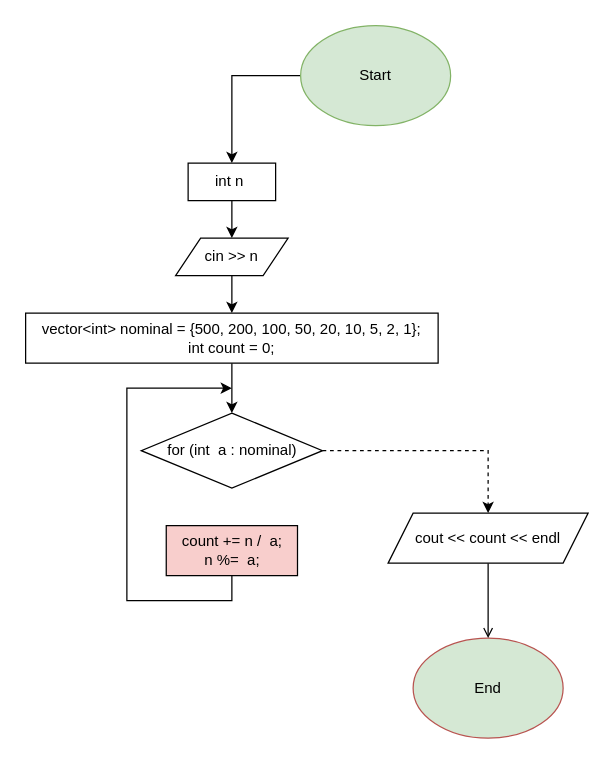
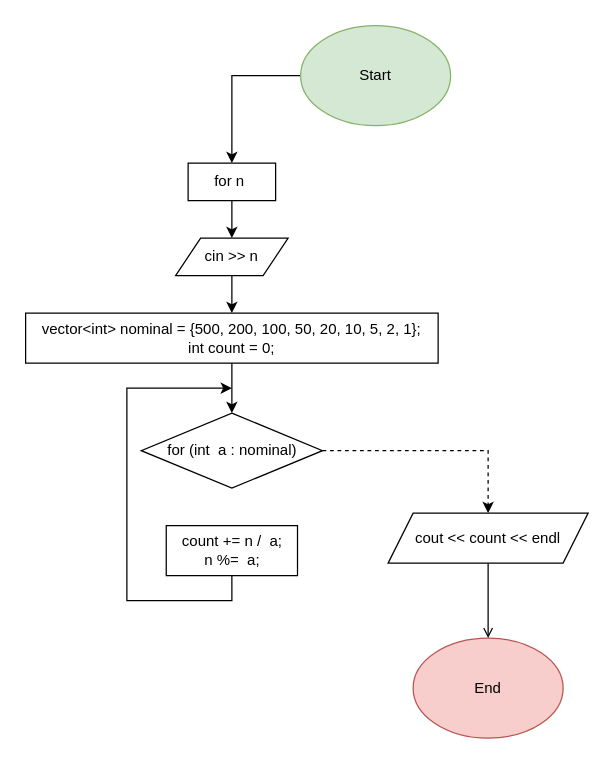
(232, 182) -> (232, 182)
(232, 551) -> (232, 551)
(488, 688) -> (488, 688)
